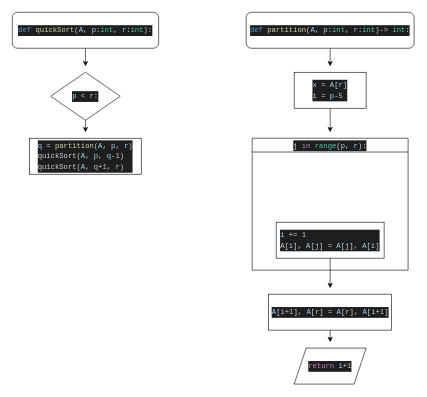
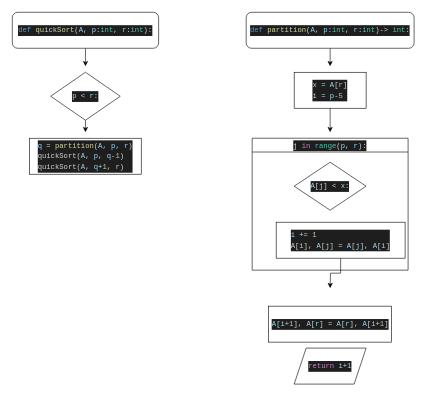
none -> (330, 186)
(330, 240) -> (341, 240)
(330, 312) -> (330, 324)
